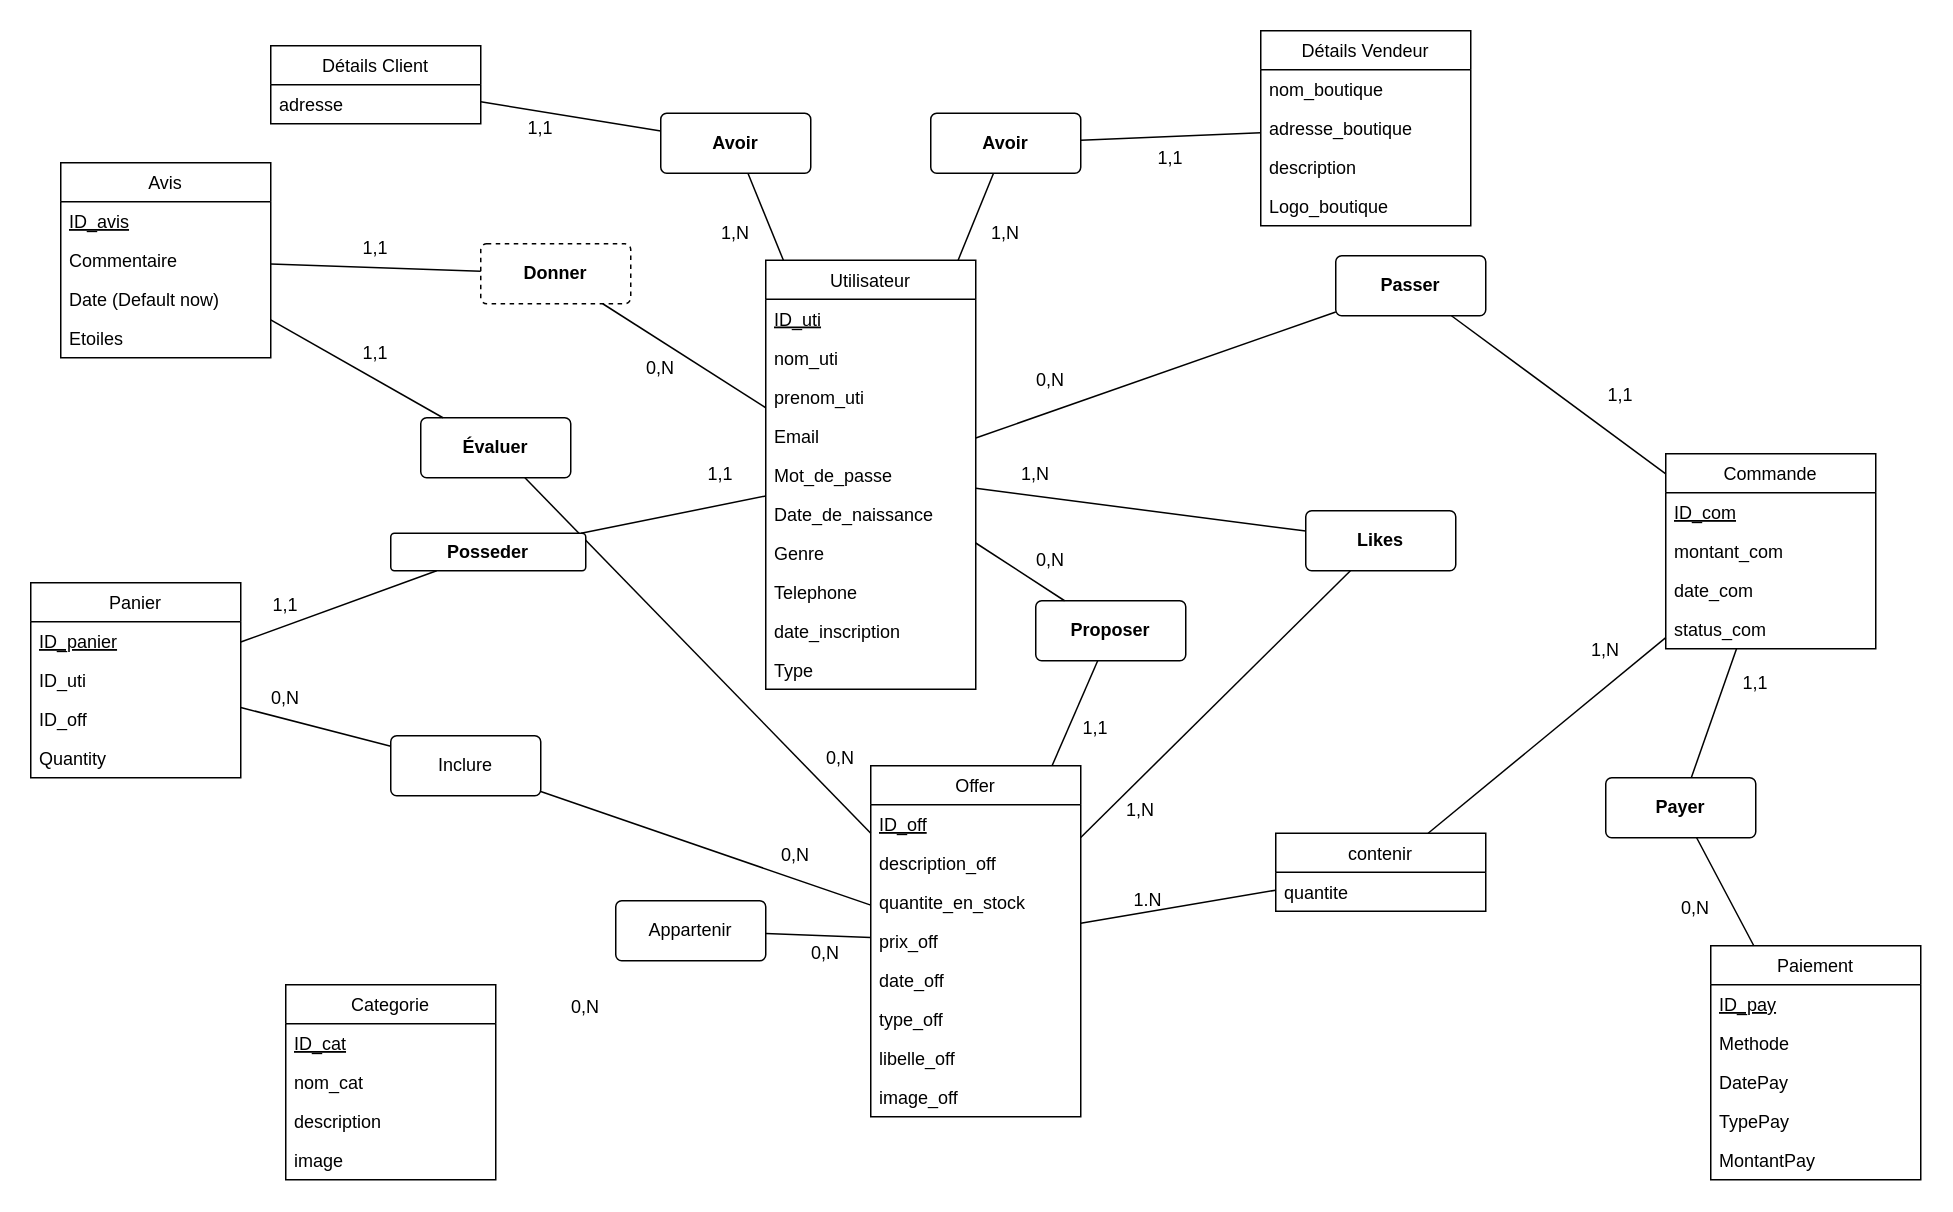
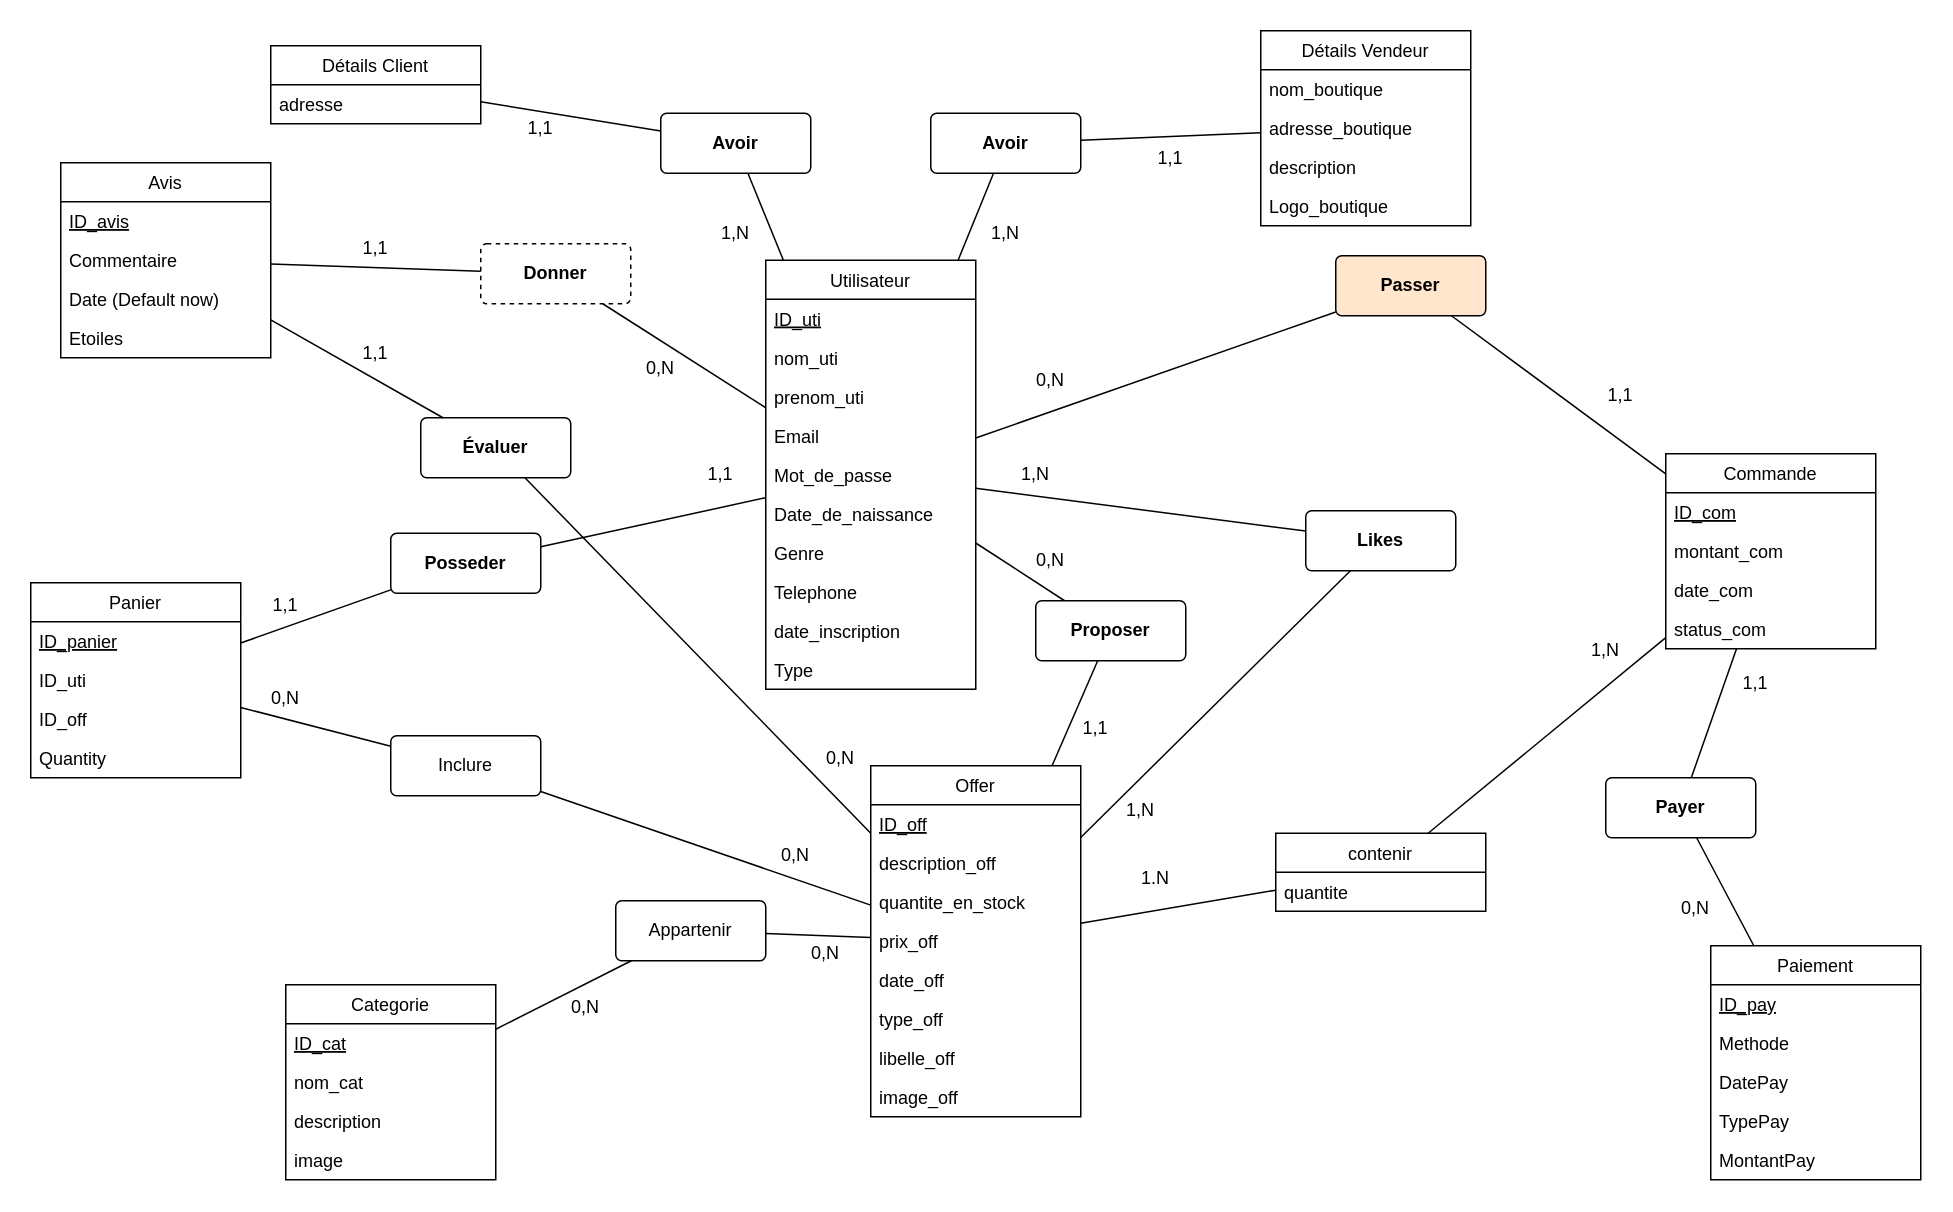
(1411, 286) -> (1411, 286)
(488, 552) -> (466, 563)
(1148, 901) -> (1156, 878)
none -> (564, 995)
